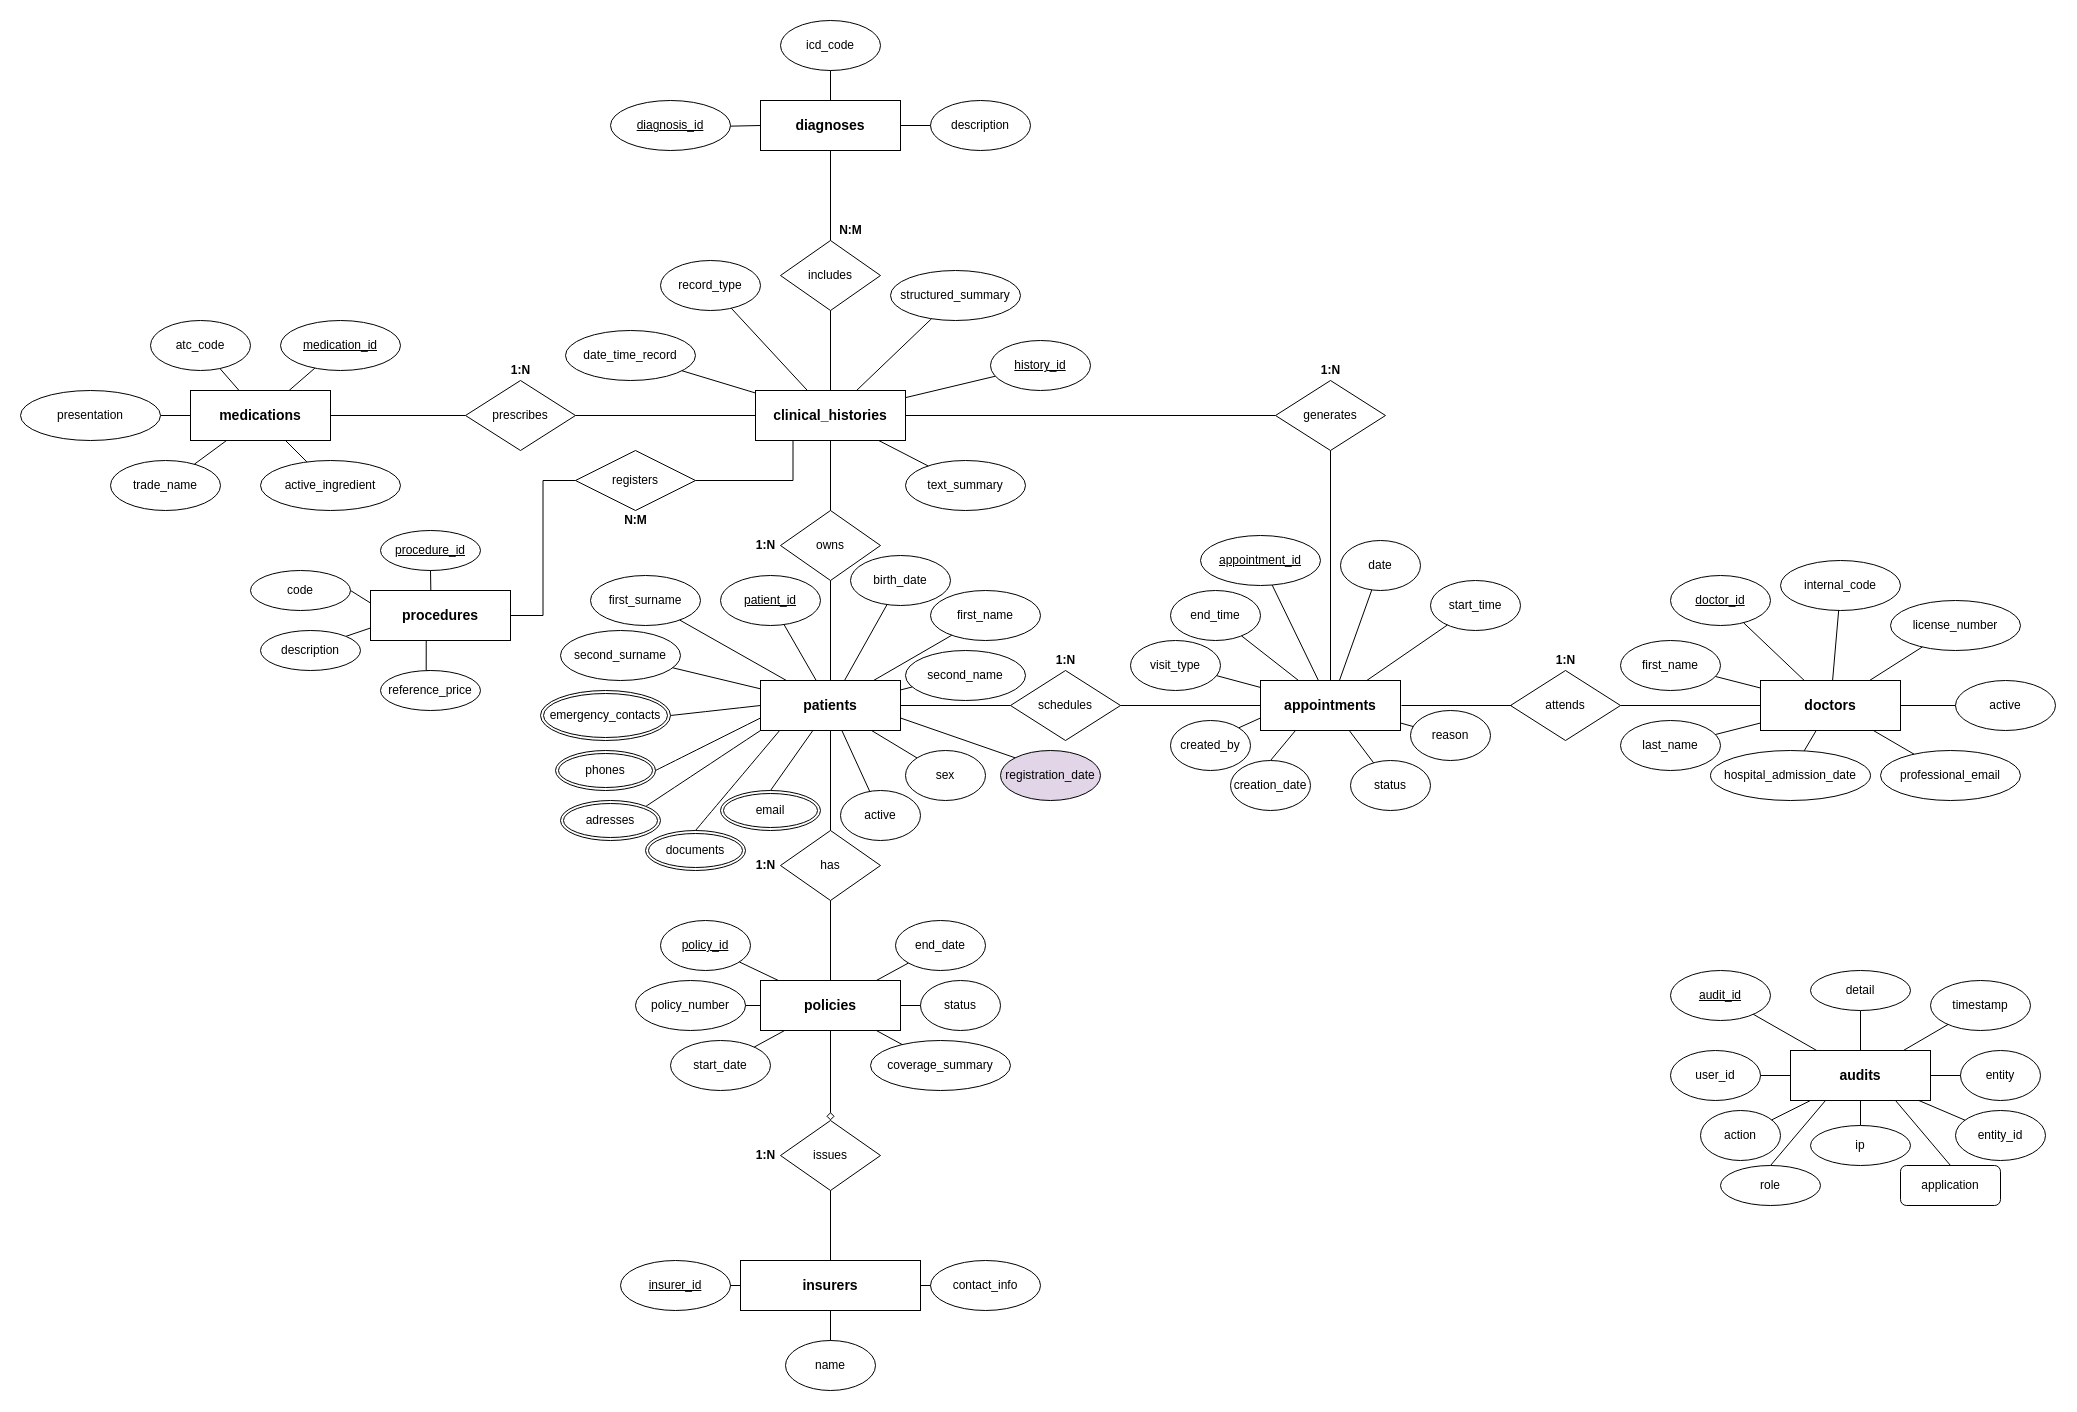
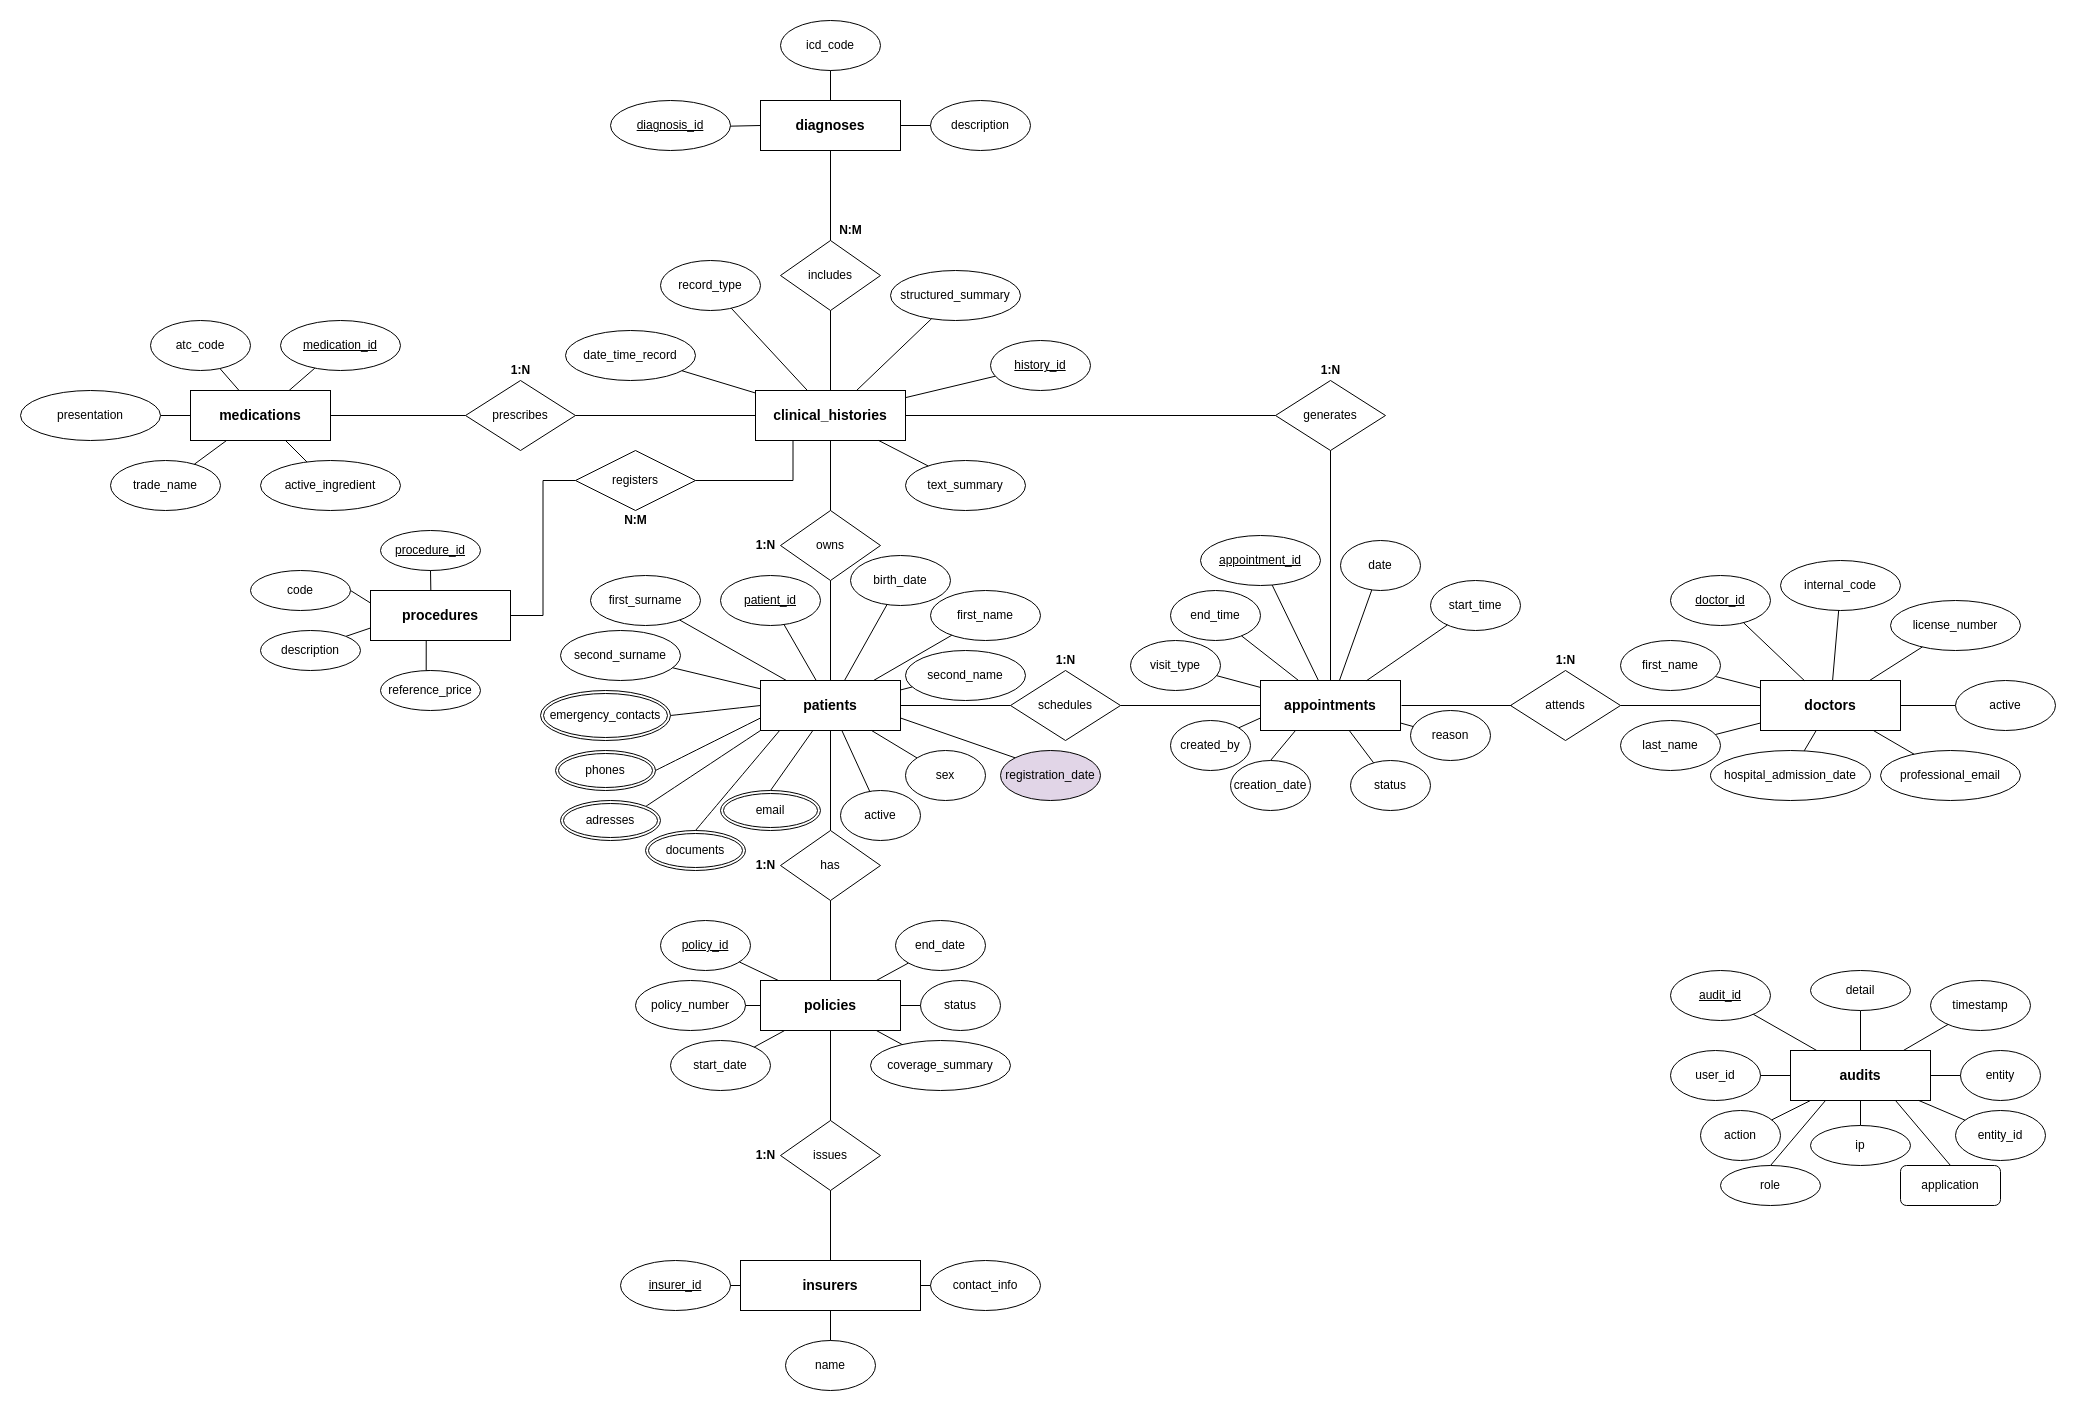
(831, 1112) -> (831, 1116)
